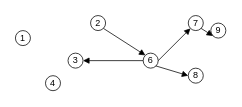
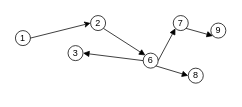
(195, 23) -> (180, 23)
none -> (58, 31)
(75, 60) -> (75, 53)
(53, 83) -> none
